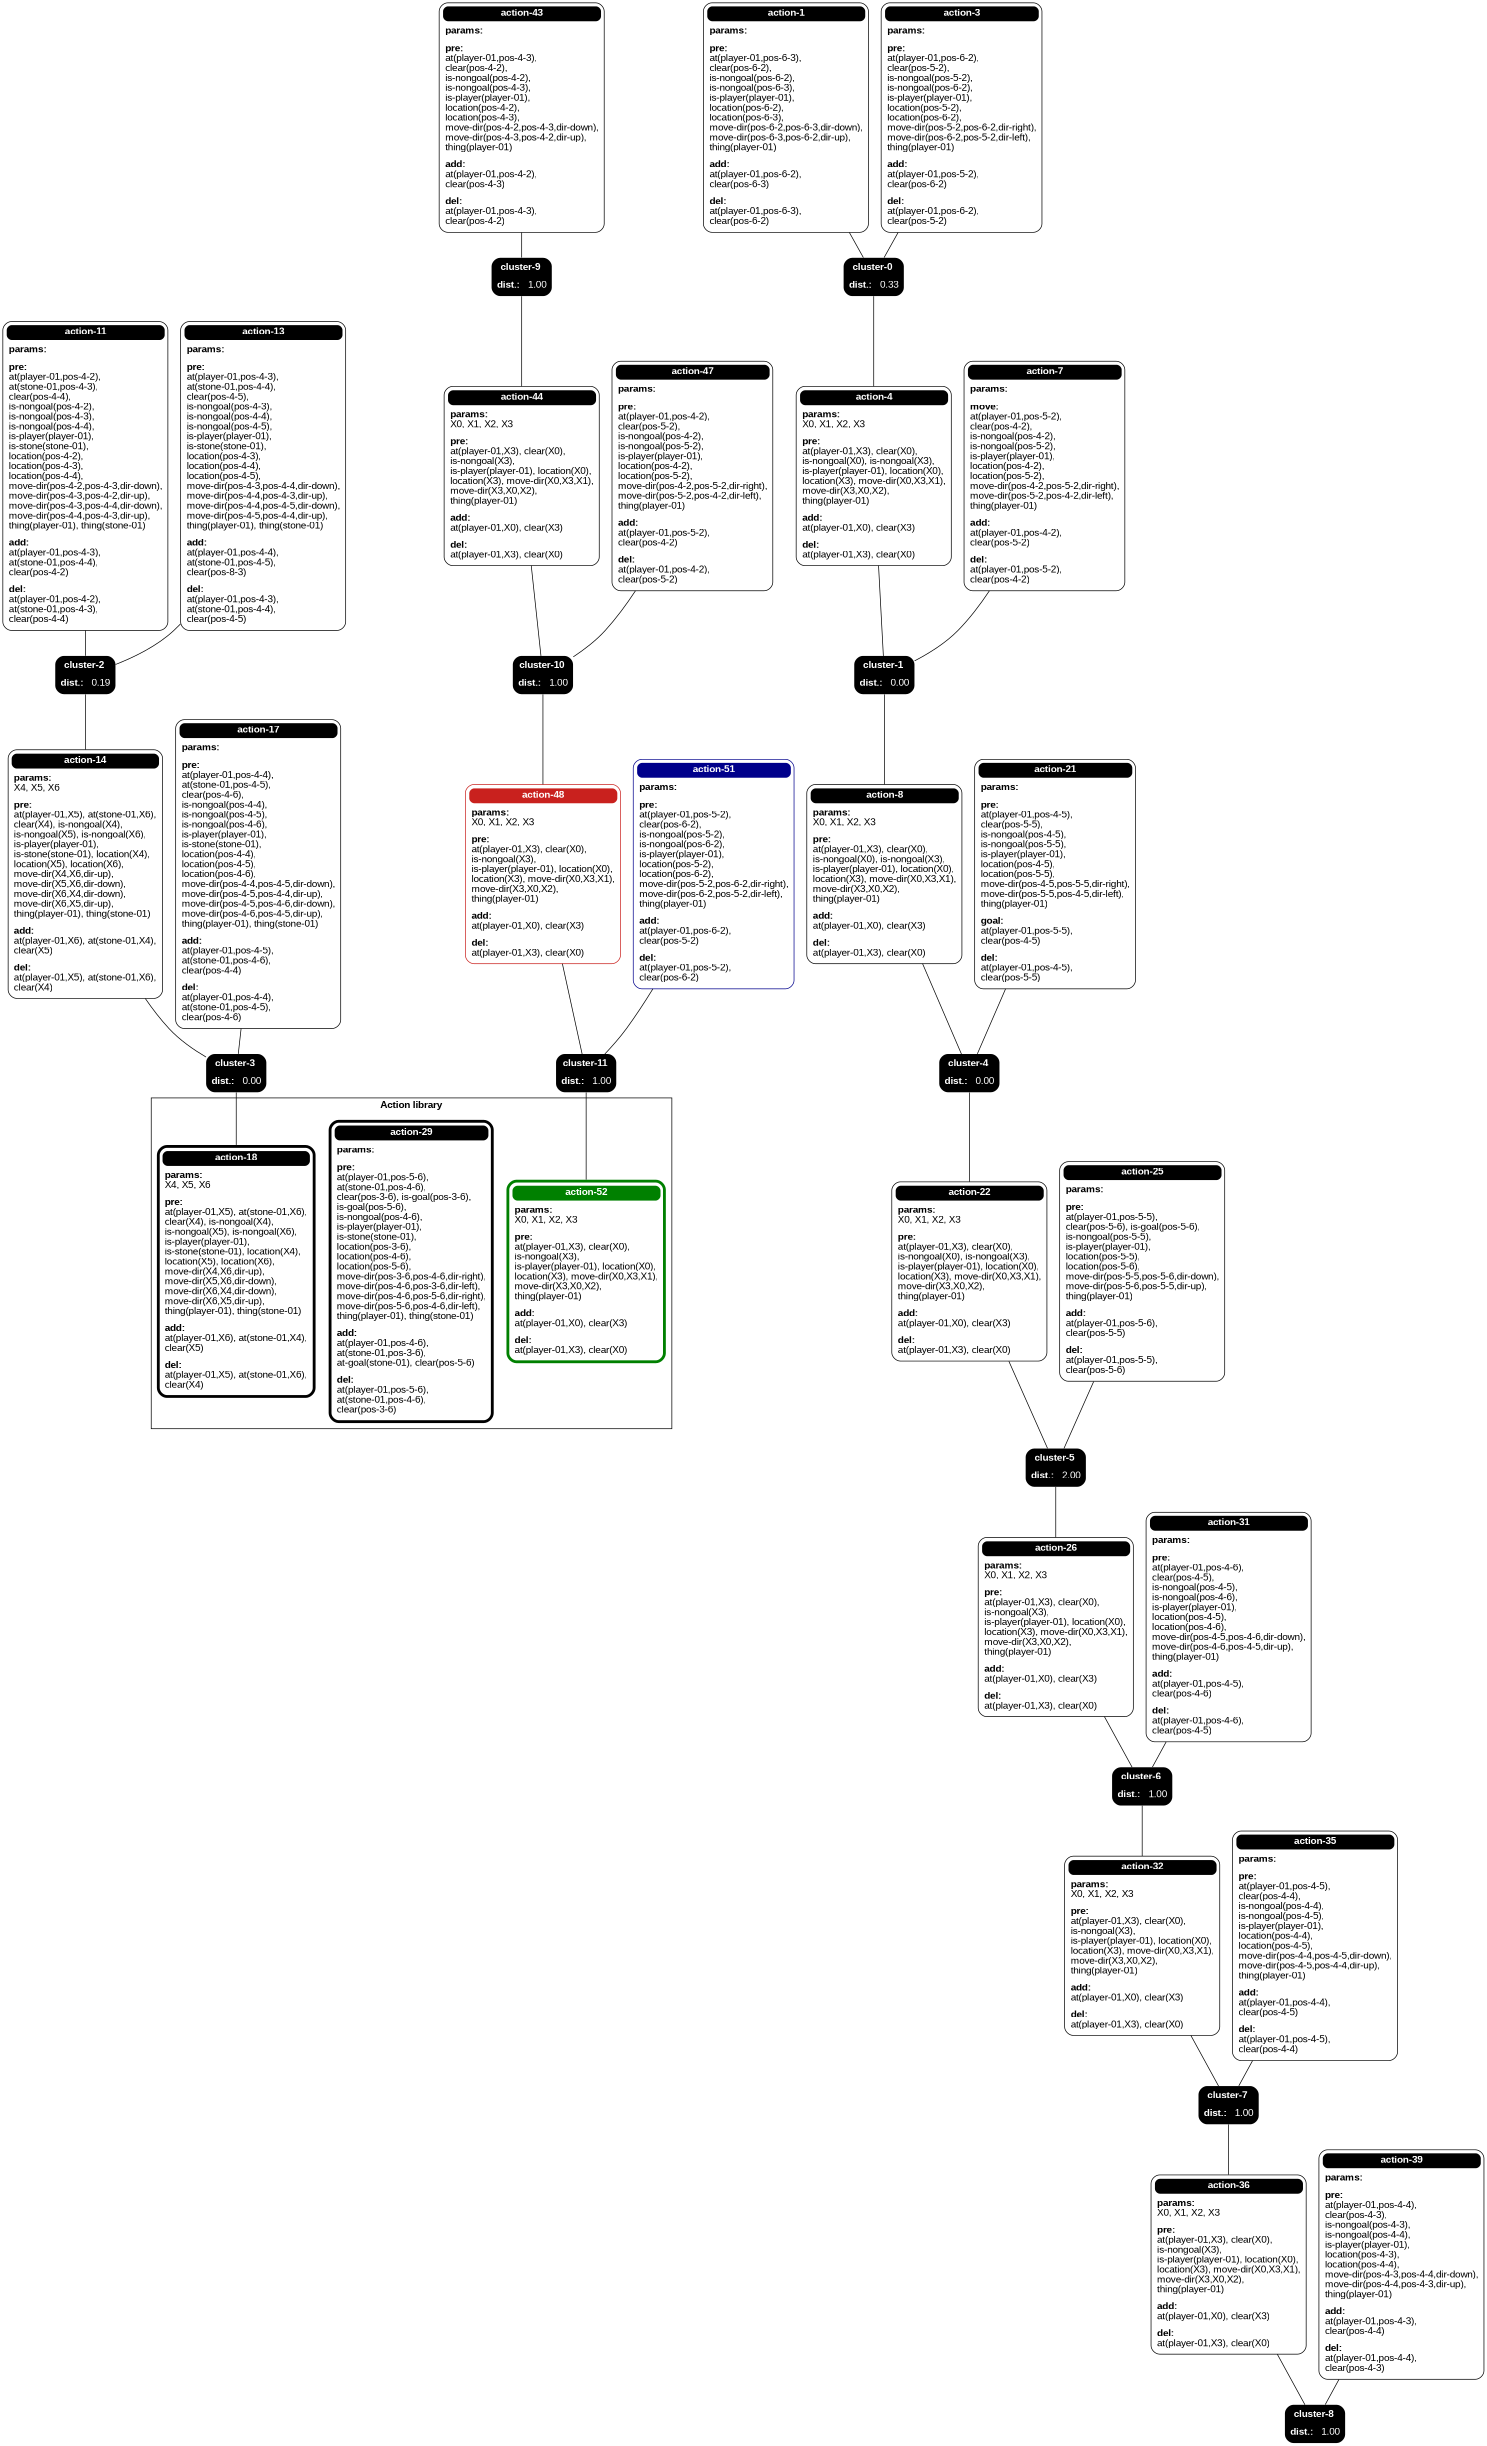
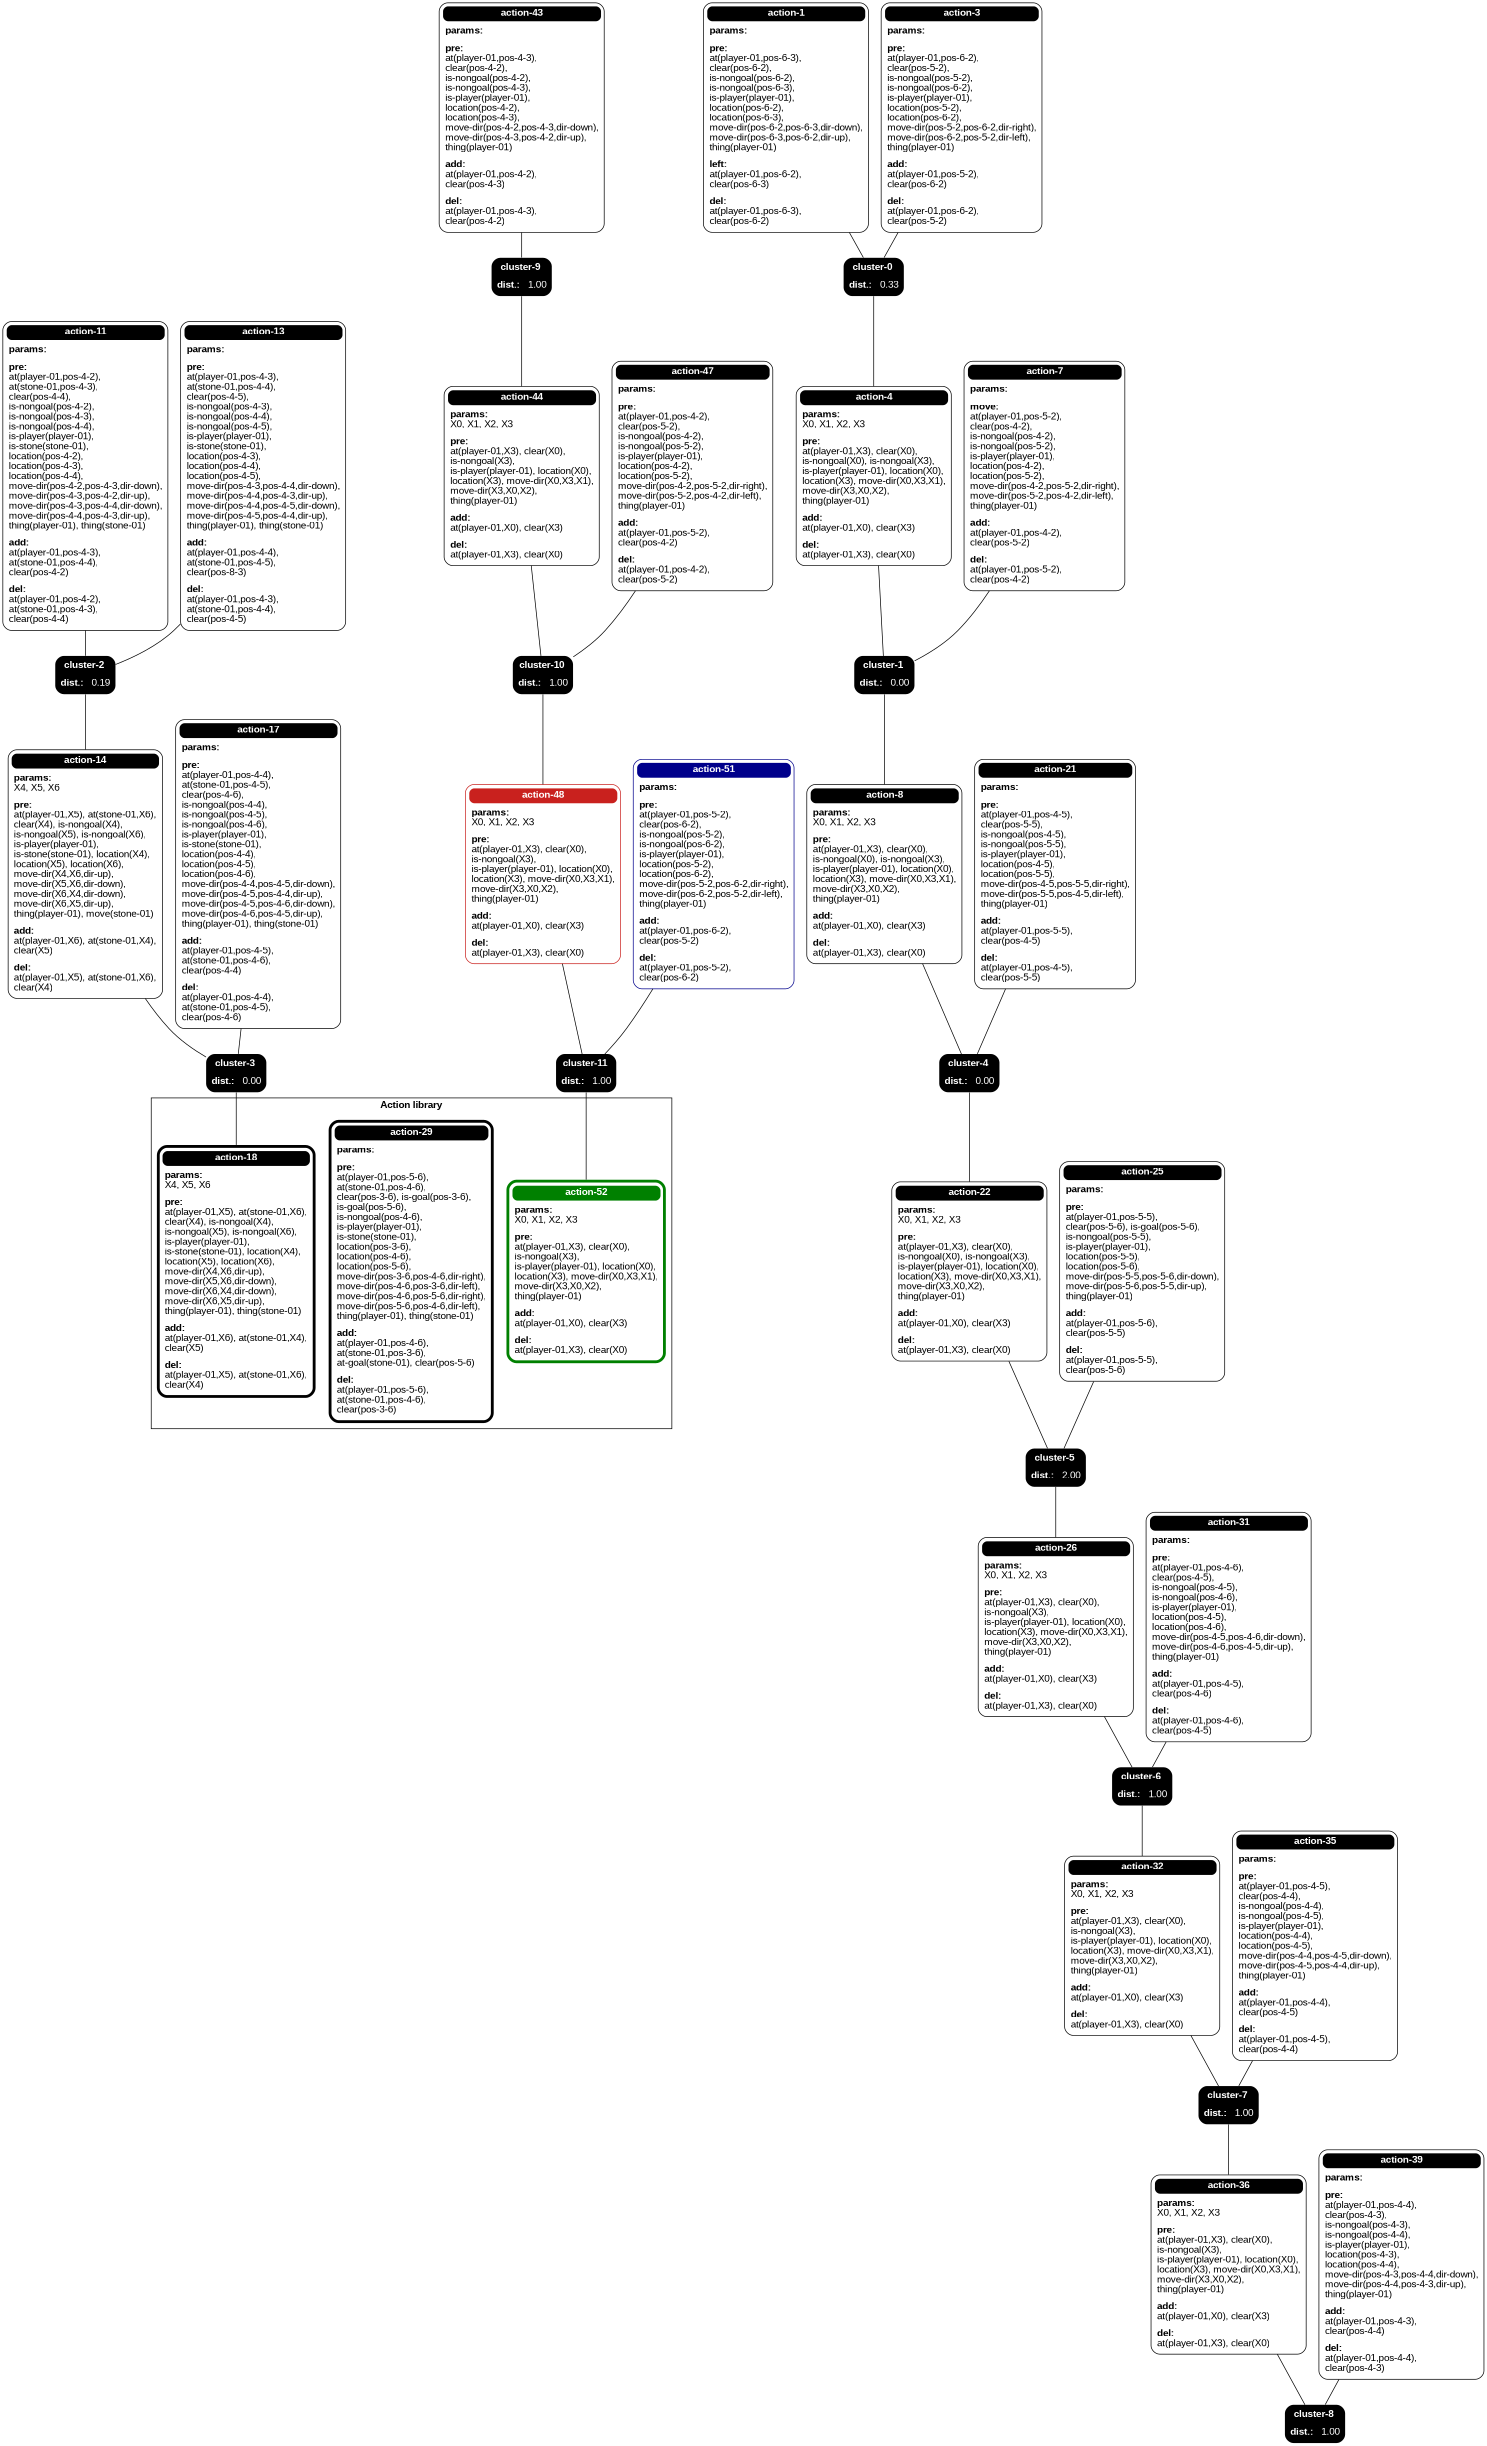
(720, 164) -> (718, 164)
(82, 914) -> (84, 914)
(992, 921) -> (991, 921)
